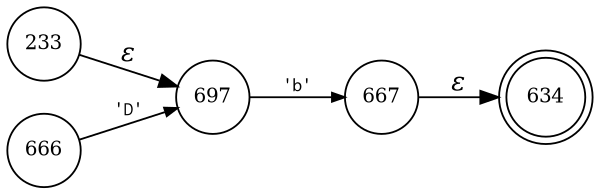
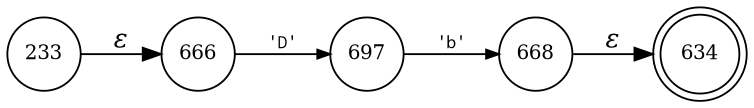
(119, 68) -> (112, 54)
(382, 97) -> (536, 54)
